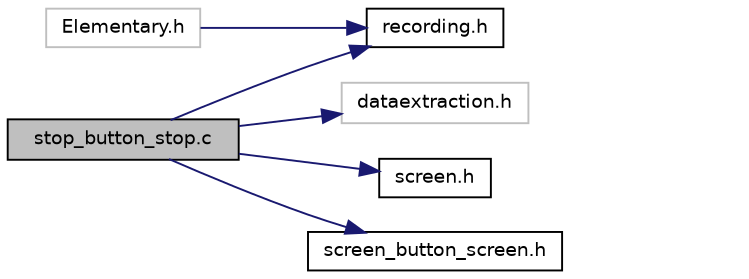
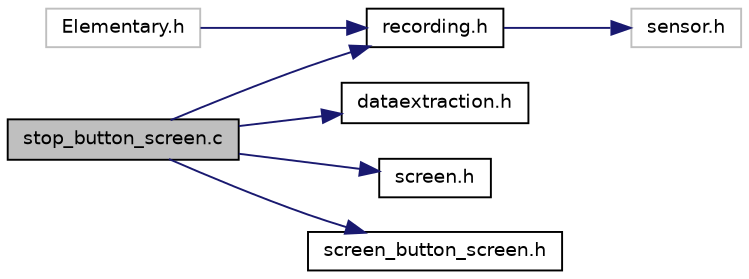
none -> (686, 28)
(435, 103) -> (435, 103)
(123, 140) -> (123, 140)
